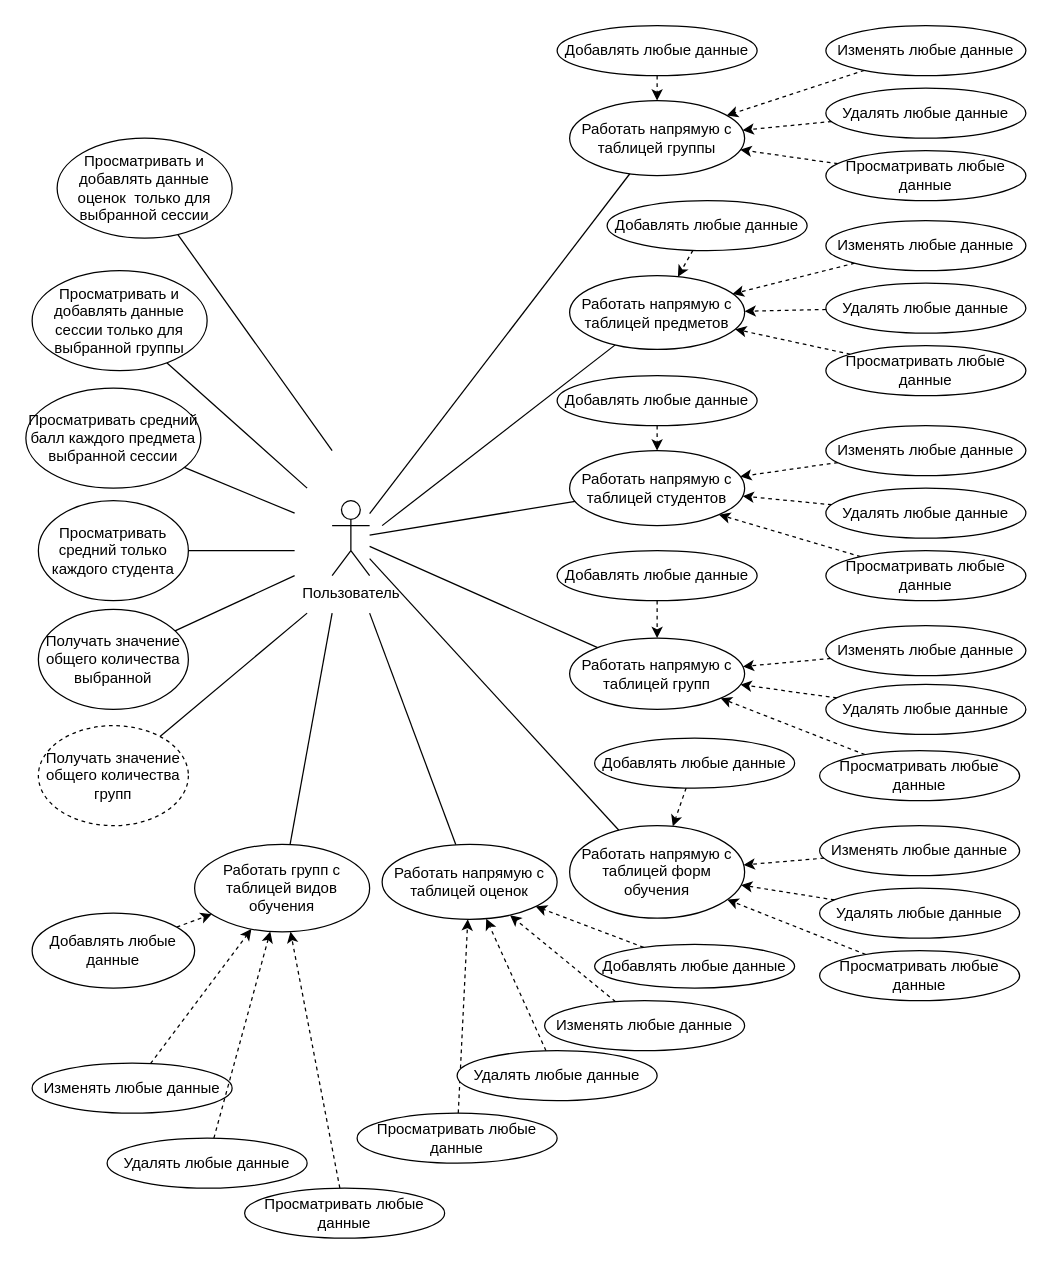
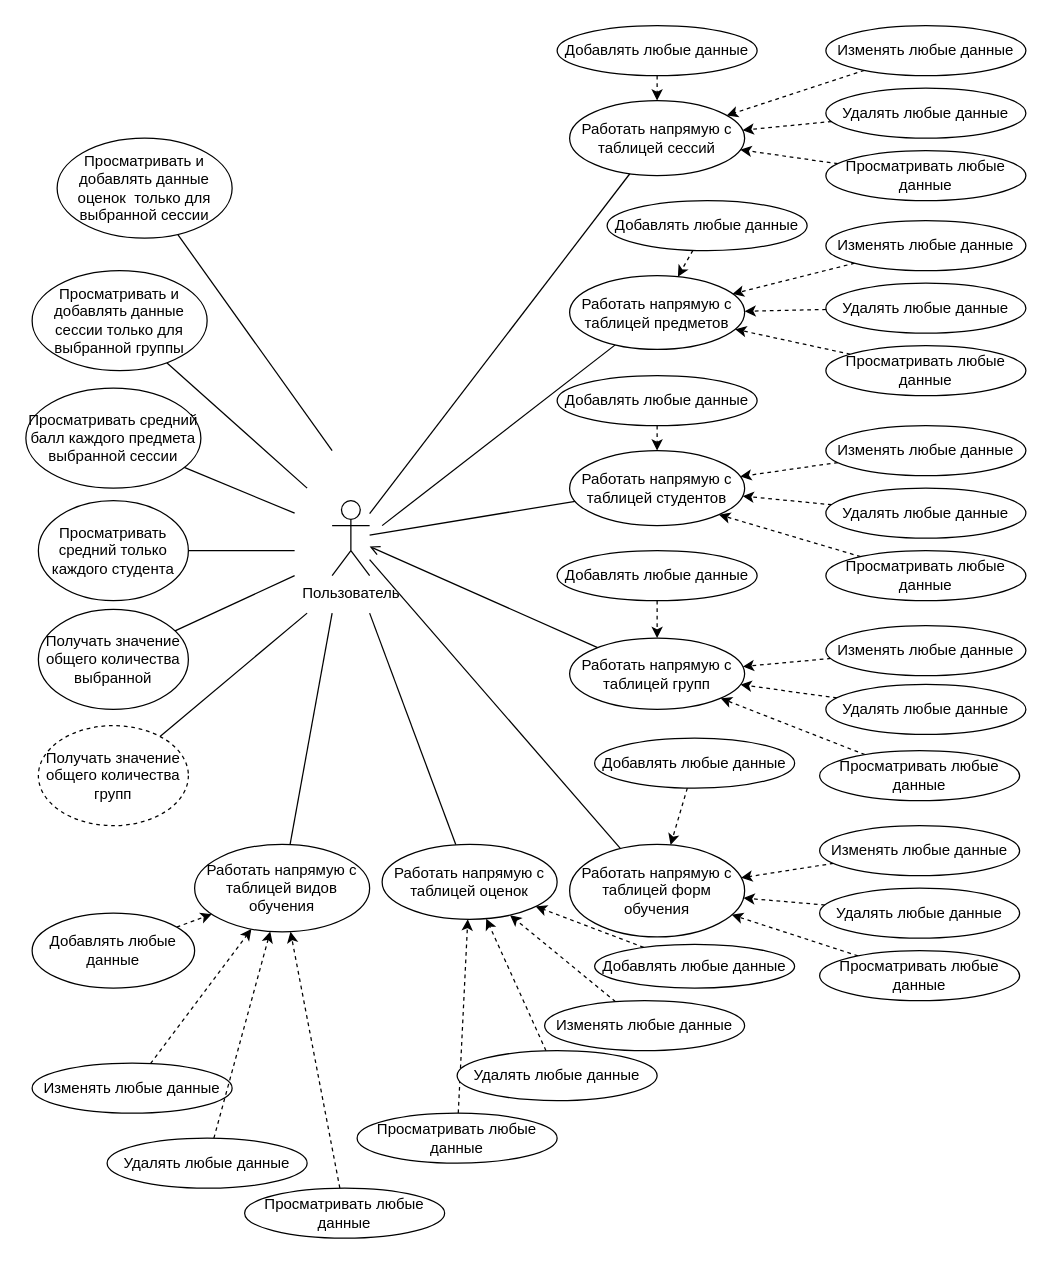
(657, 138) -> (657, 138)
(373, 548) -> (375, 549)
(657, 872) -> (657, 891)
(282, 888) -> (282, 888)
